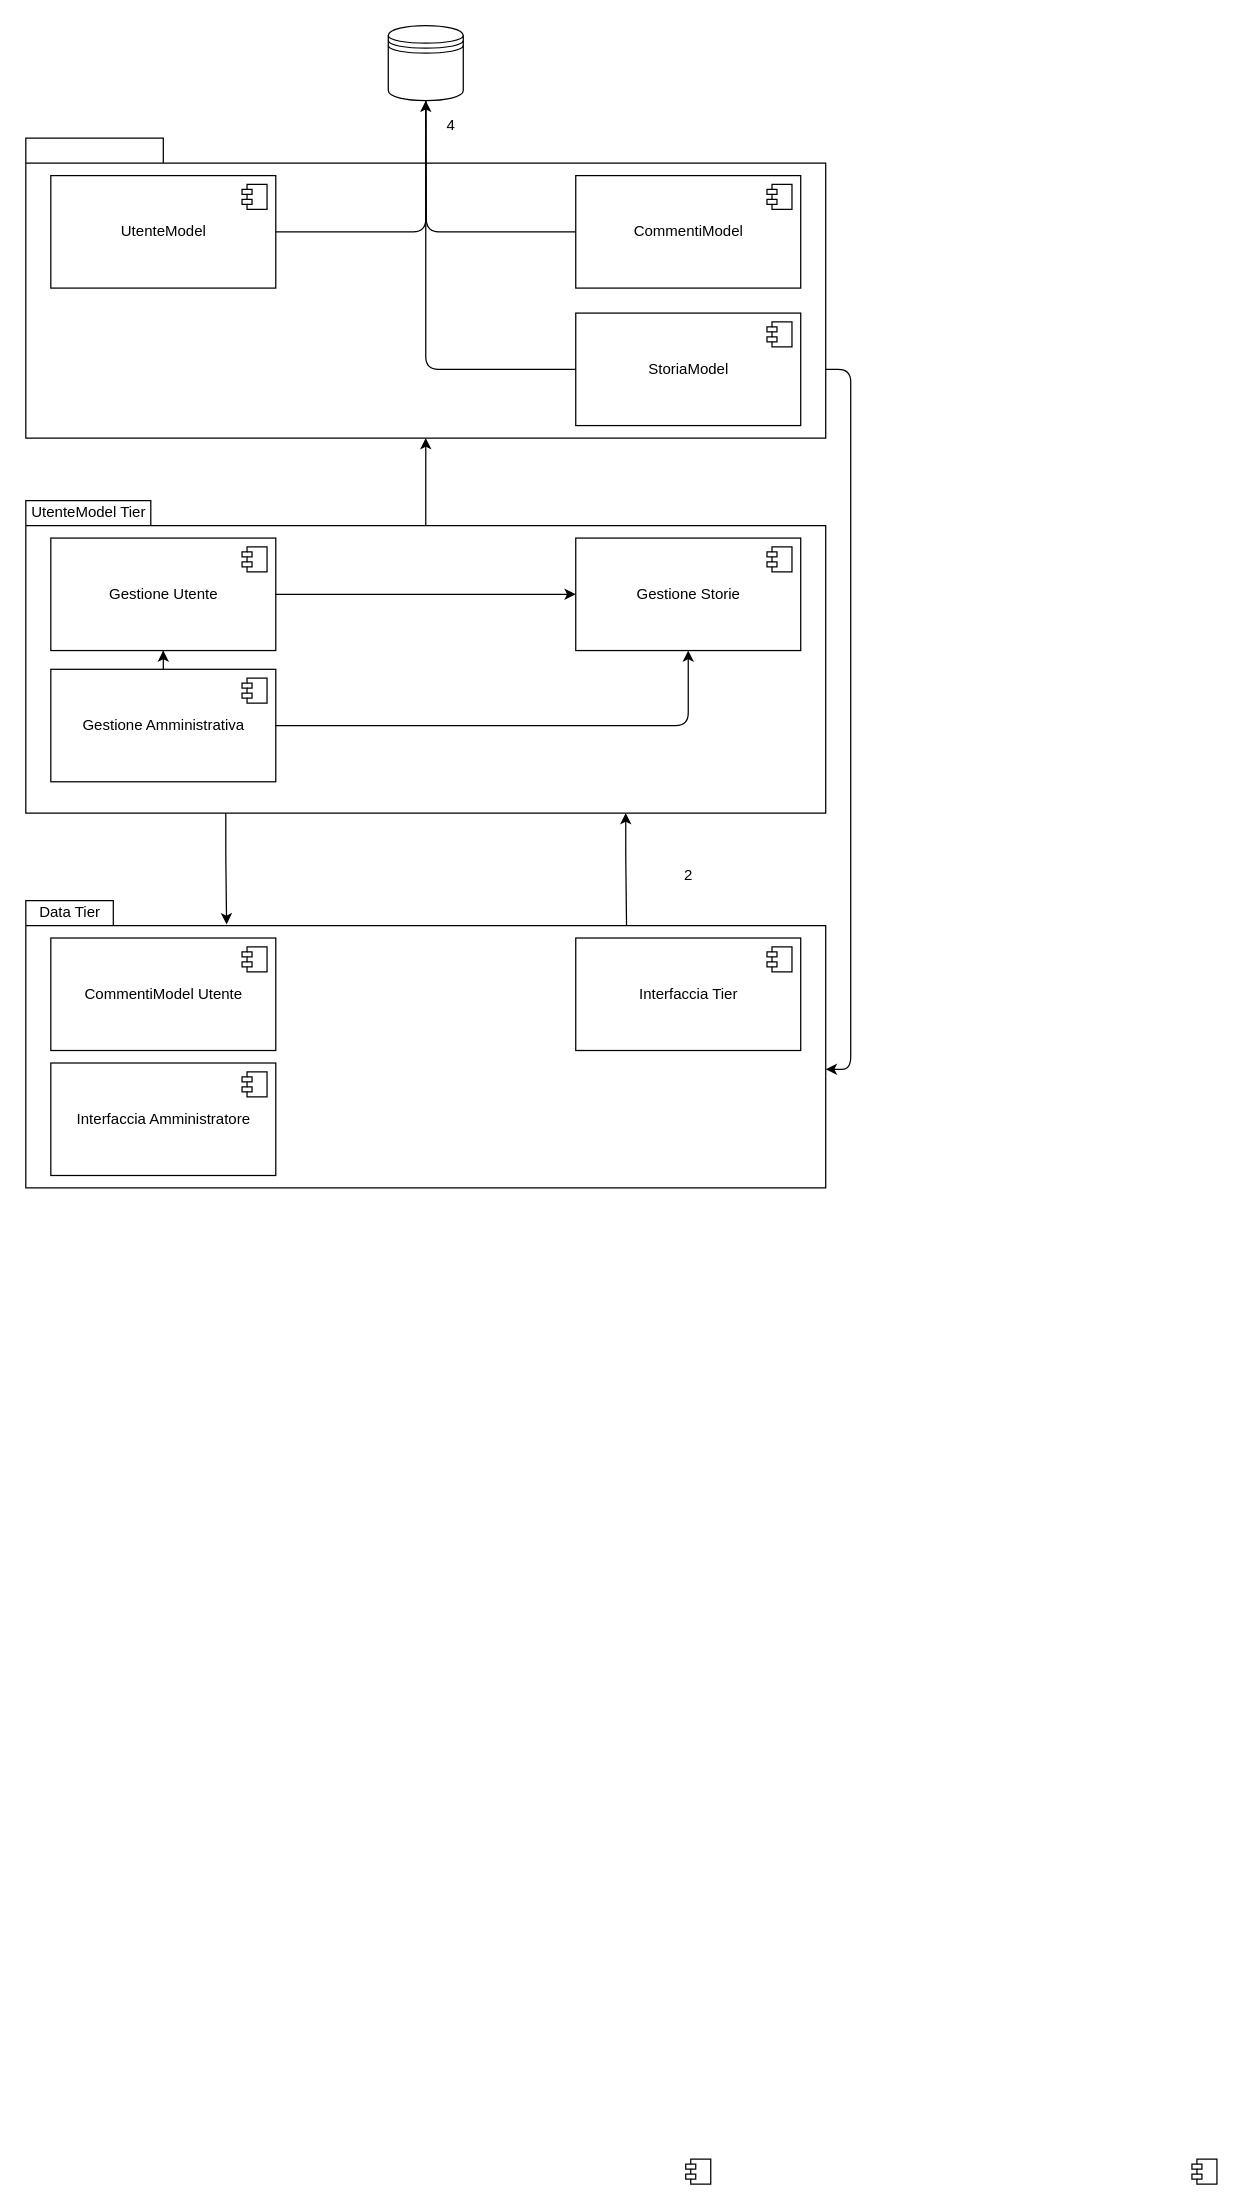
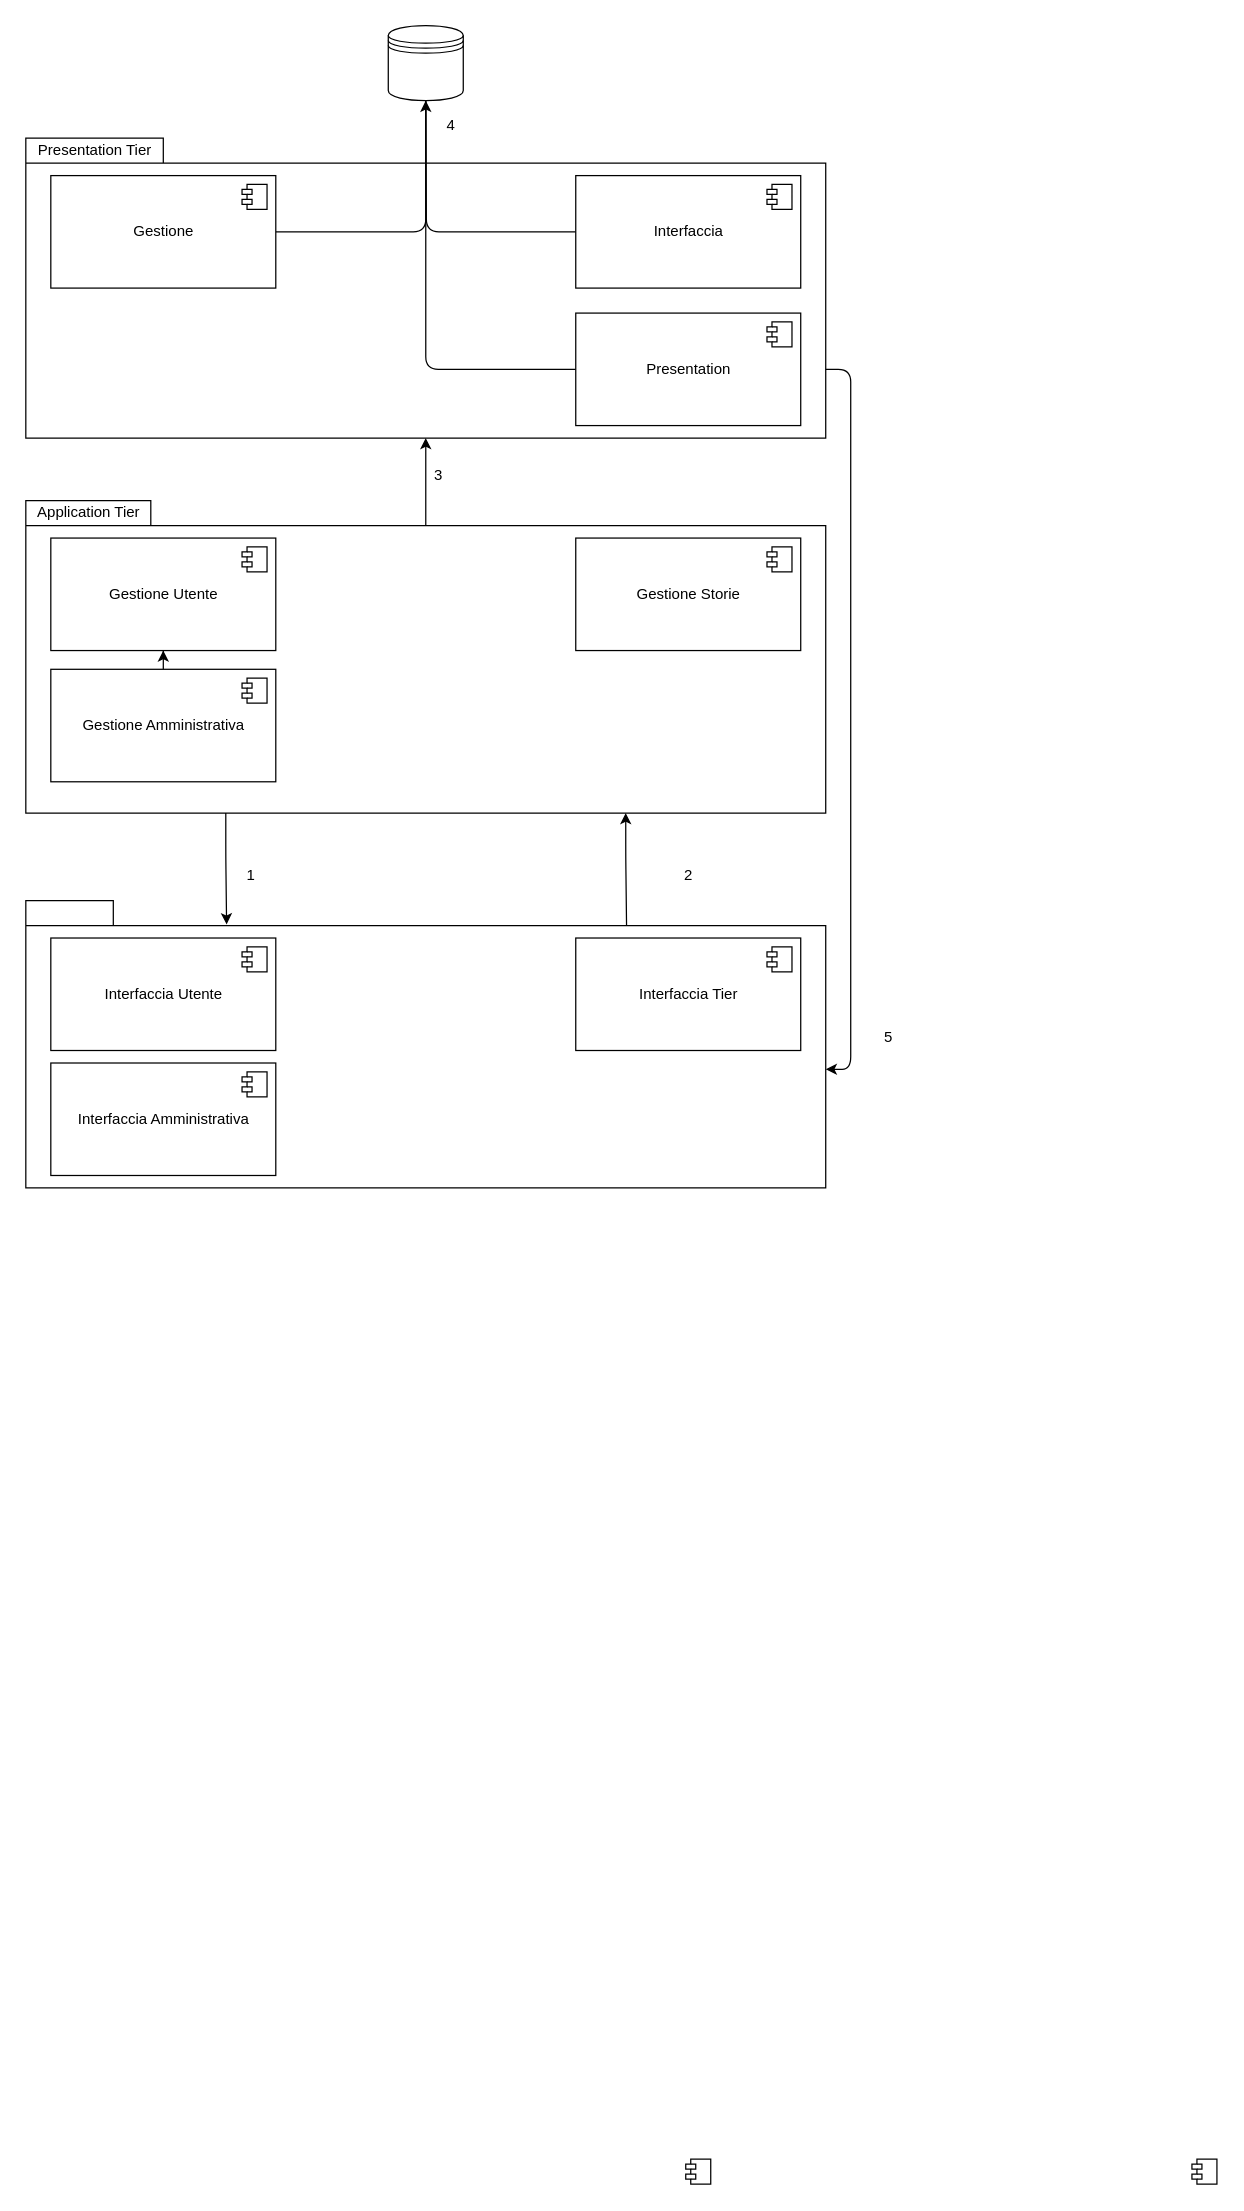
none -> (94, 151)
(164, 232) -> (164, 232)
(689, 232) -> (689, 232)
(689, 369) -> (689, 369)
none -> (438, 476)
(89, 513) -> (89, 513)
(422, 594) -> none
(510, 726) -> none
none -> (251, 876)
(69, 913) -> none
(164, 994) -> (164, 994)
none -> (888, 1038)
(164, 1119) -> (164, 1119)
